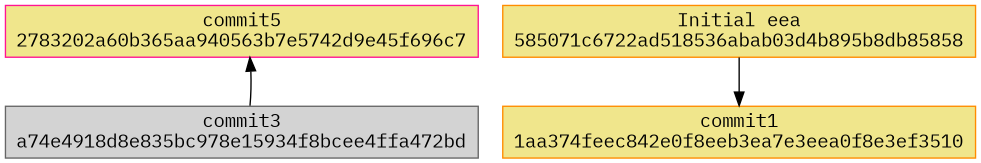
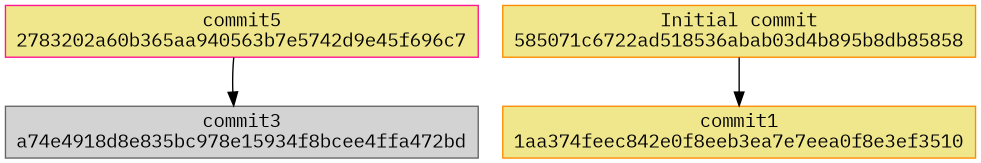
(739, 31) -> (739, 31)
(251, 89) -> (233, 75)
(739, 132) -> (739, 132)
